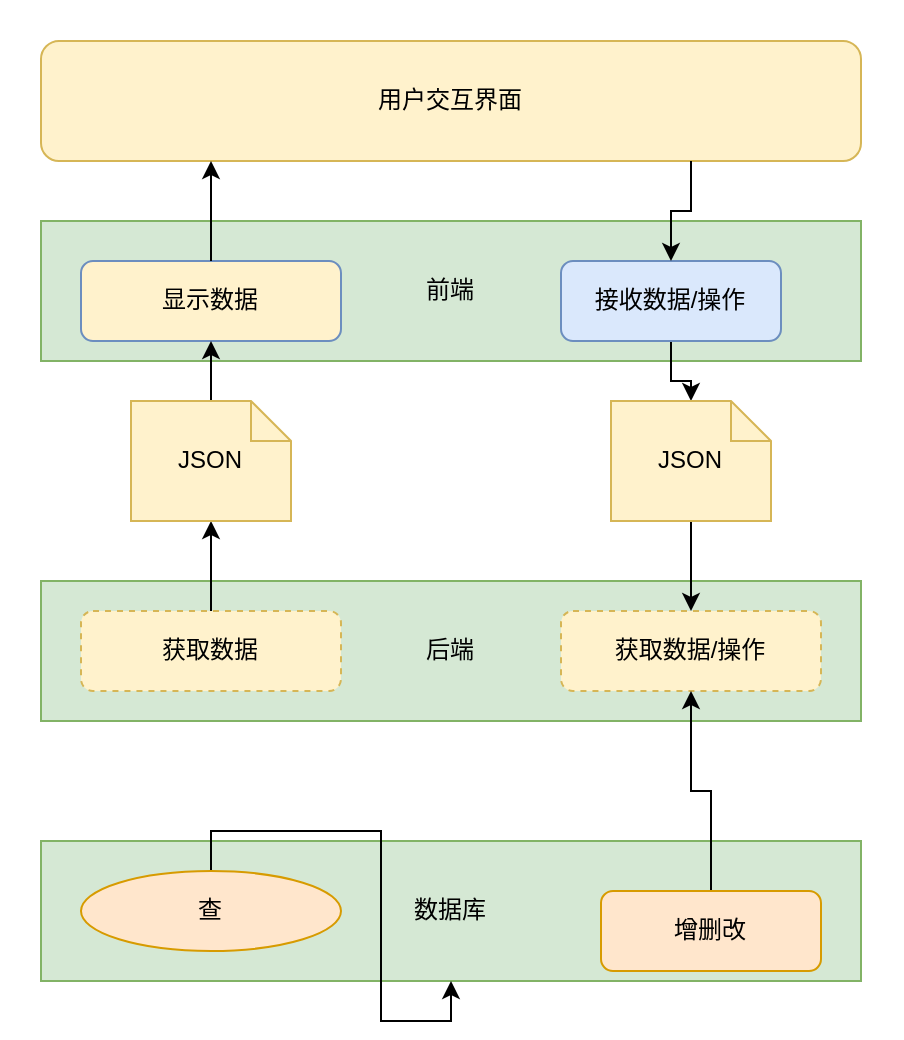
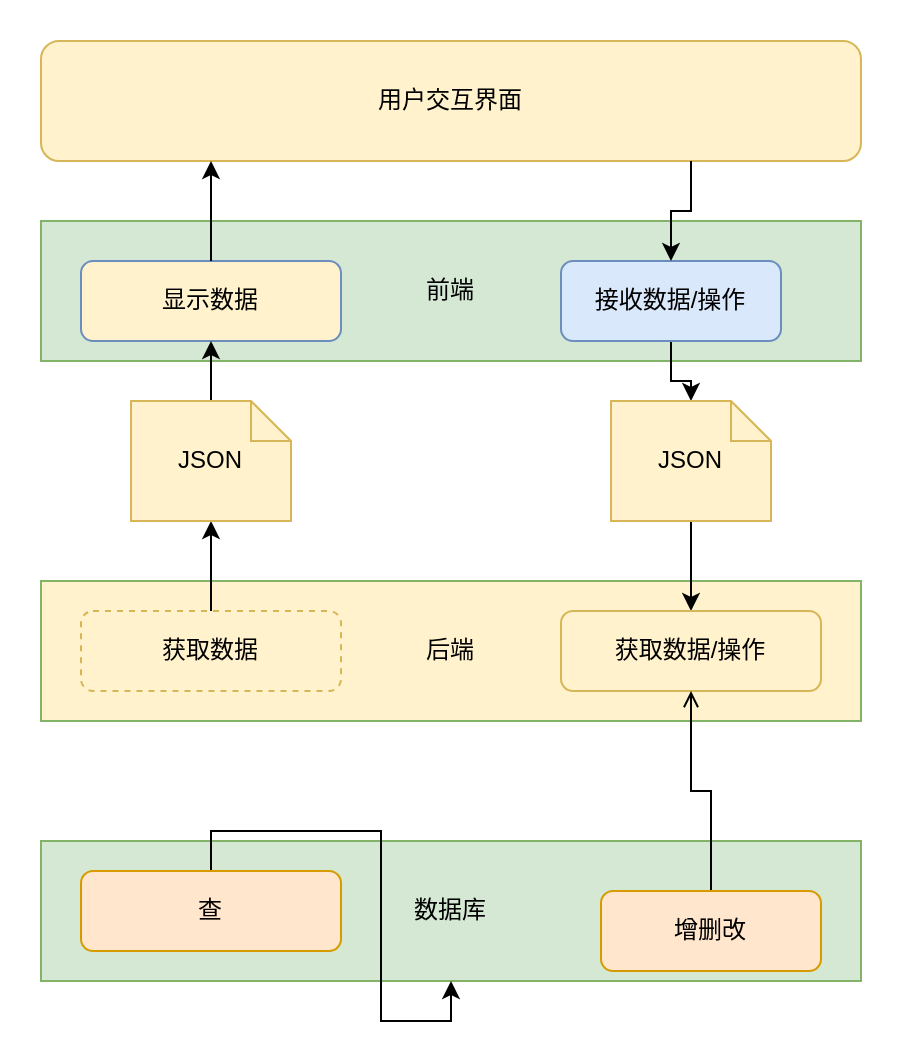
(451, 651) -> (451, 651)
(691, 651) -> (691, 651)
(691, 706) -> (691, 703)
(211, 911) -> (211, 911)
